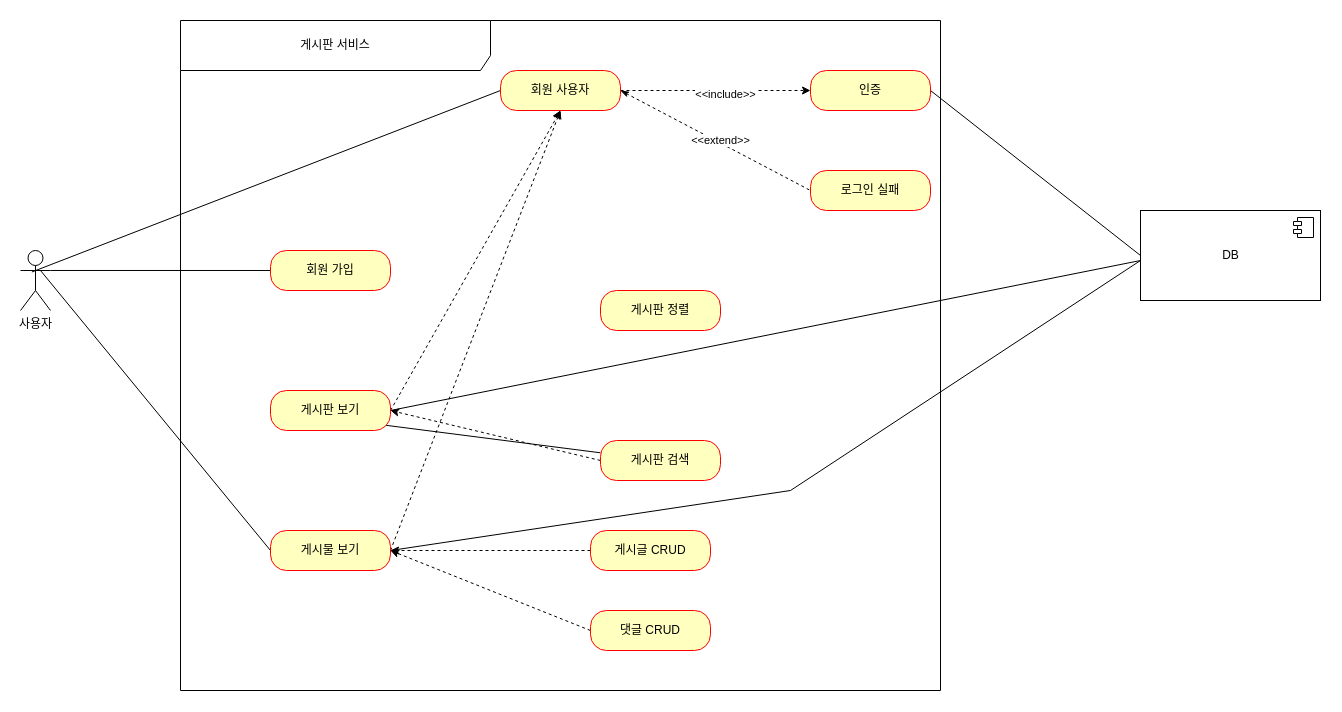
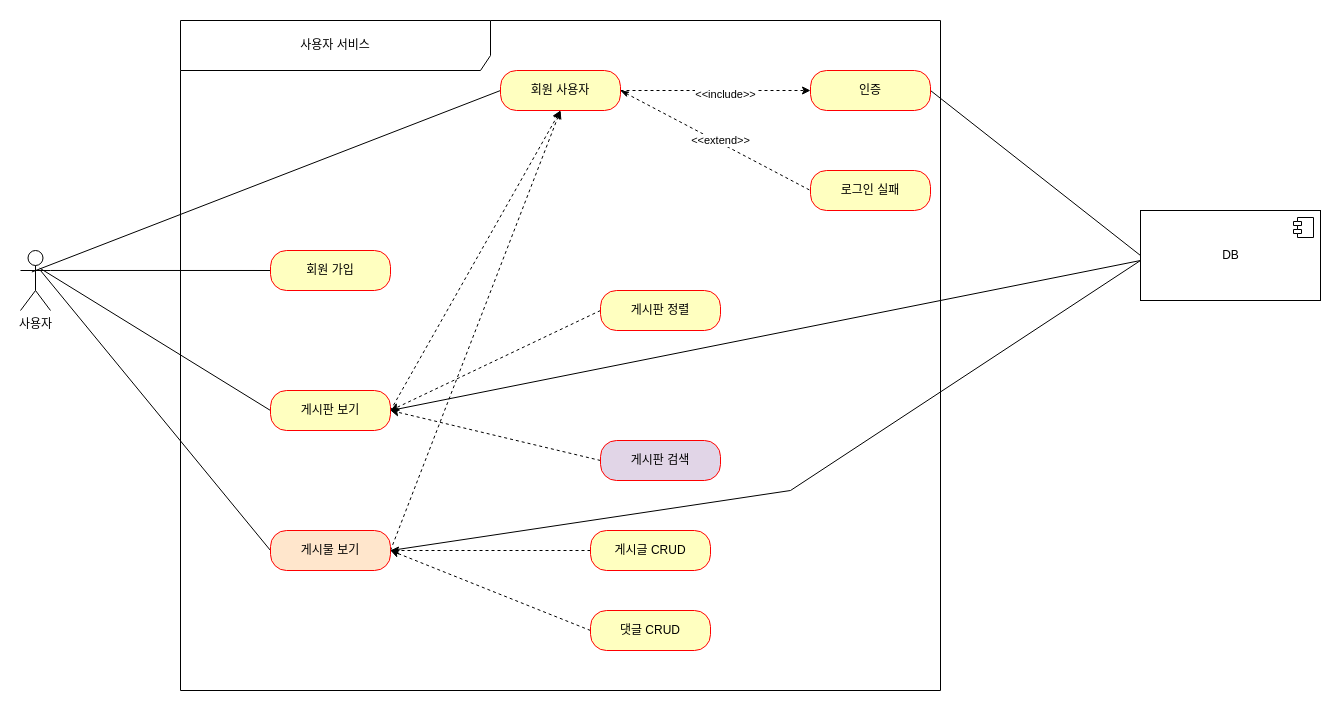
(336, 46) -> (336, 46)
none -> (499, 359)
(456, 434) -> (158, 341)
(661, 461) -> (661, 461)
(331, 551) -> (331, 551)
